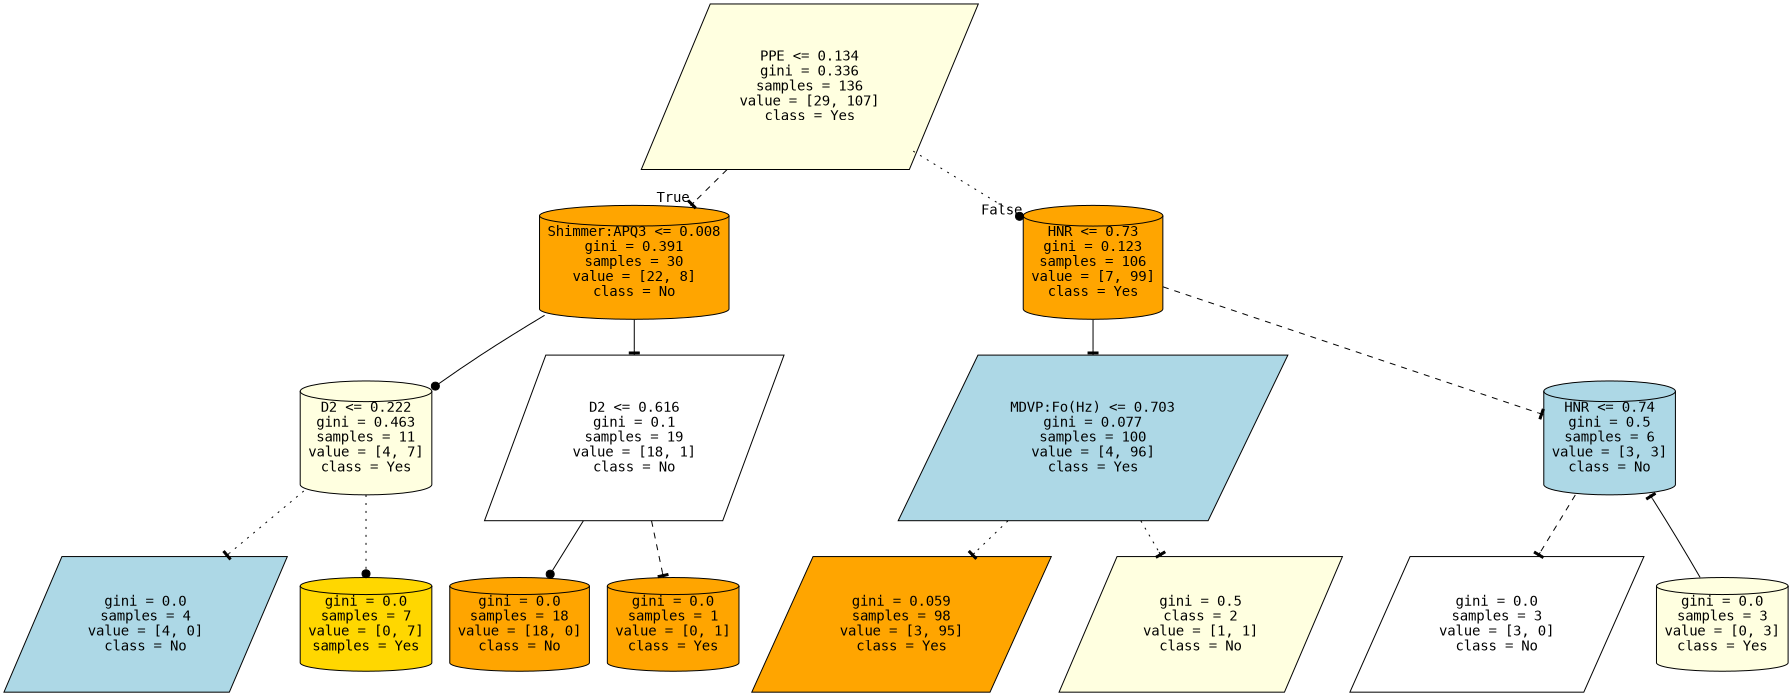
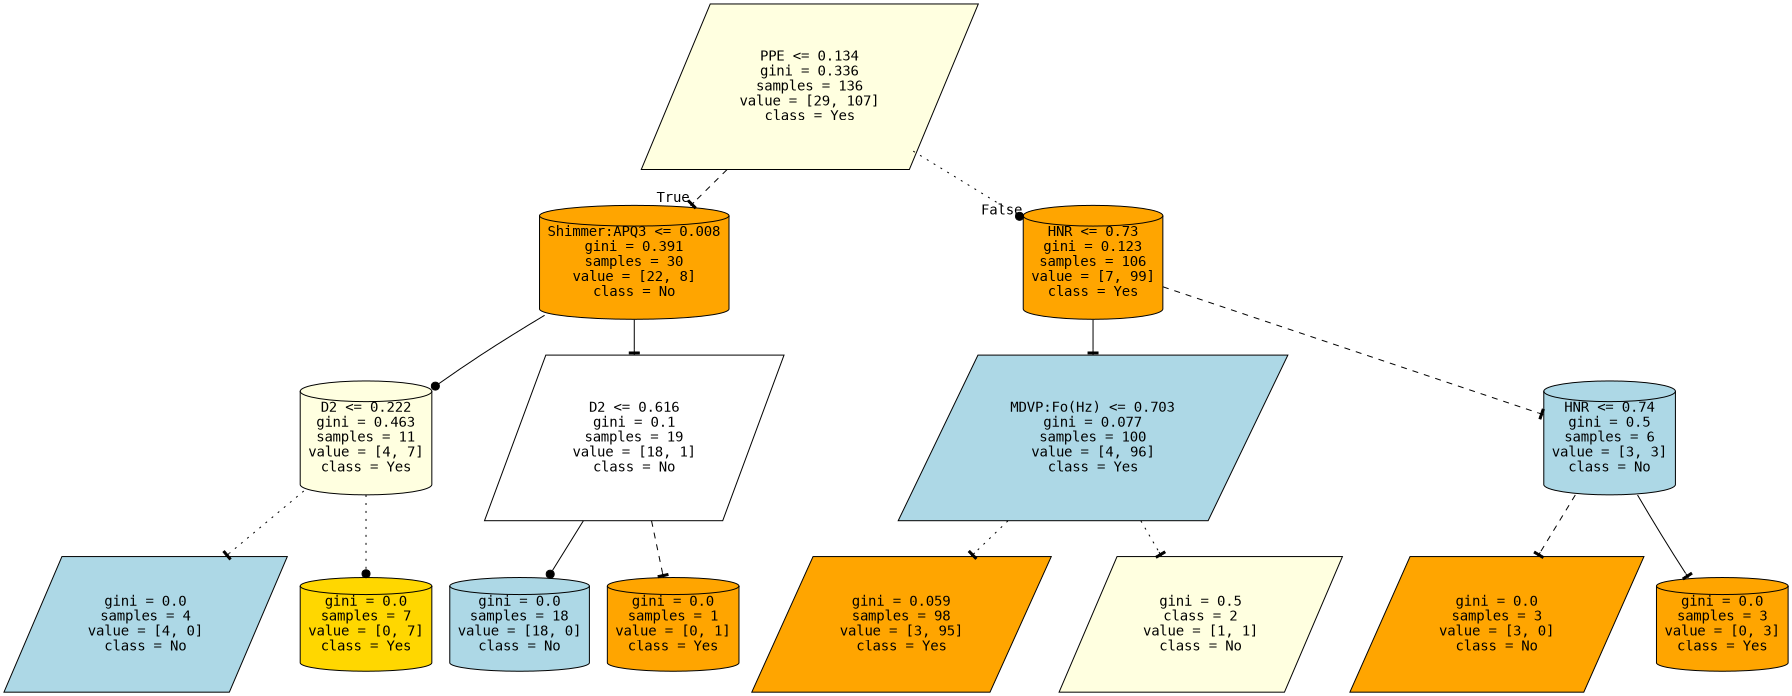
(1677, 538) -> (1661, 534)
(366, 624) -> (366, 624)
(520, 624) -> (520, 624)
(1497, 624) -> (1497, 624)
(1722, 624) -> (1722, 624)
